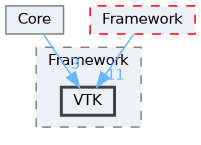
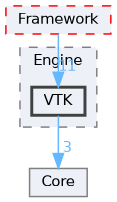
(59, 57) -> (58, 136)
(89, 61) -> (58, 61)
